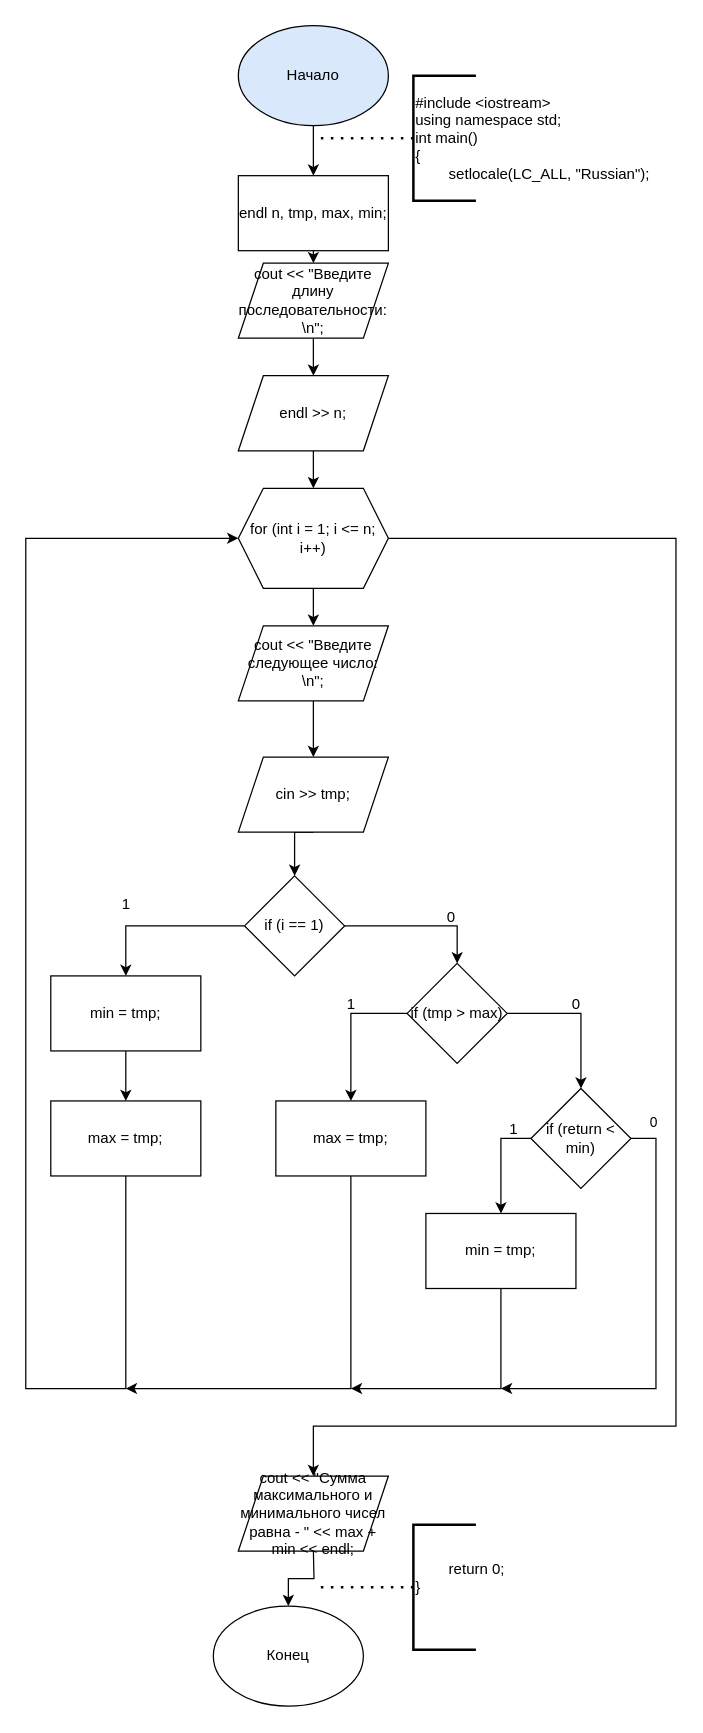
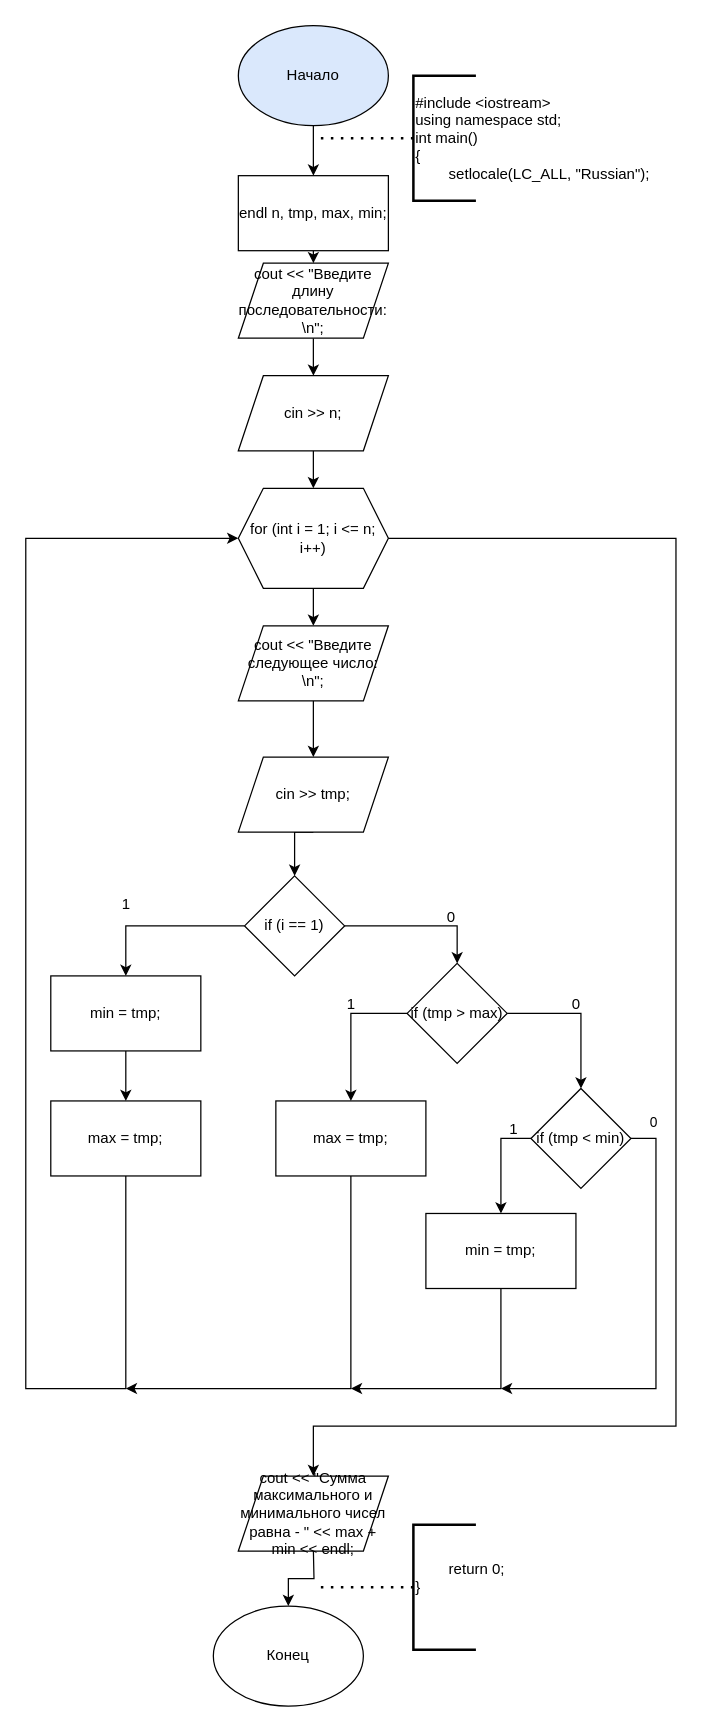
(313, 413) -> (313, 413)
(581, 1138) -> (581, 1138)
